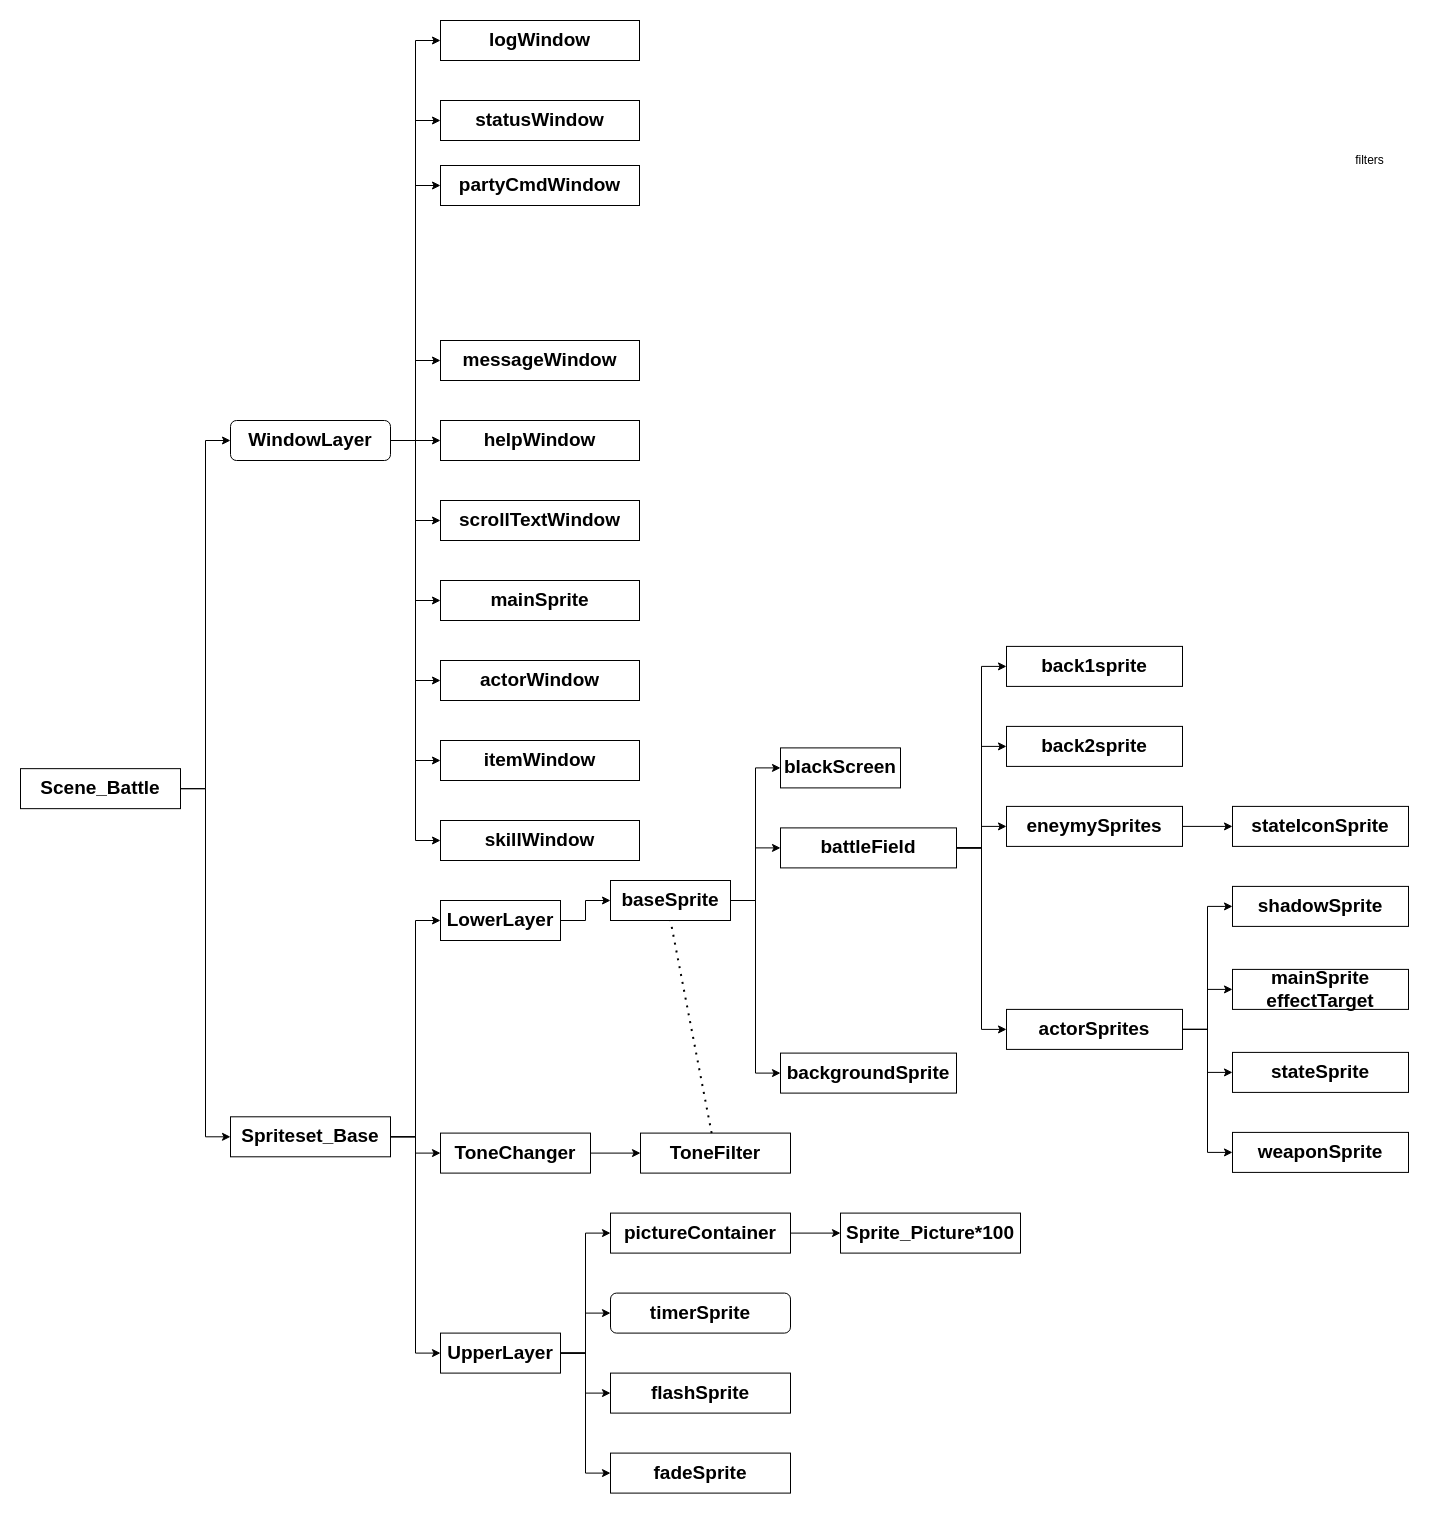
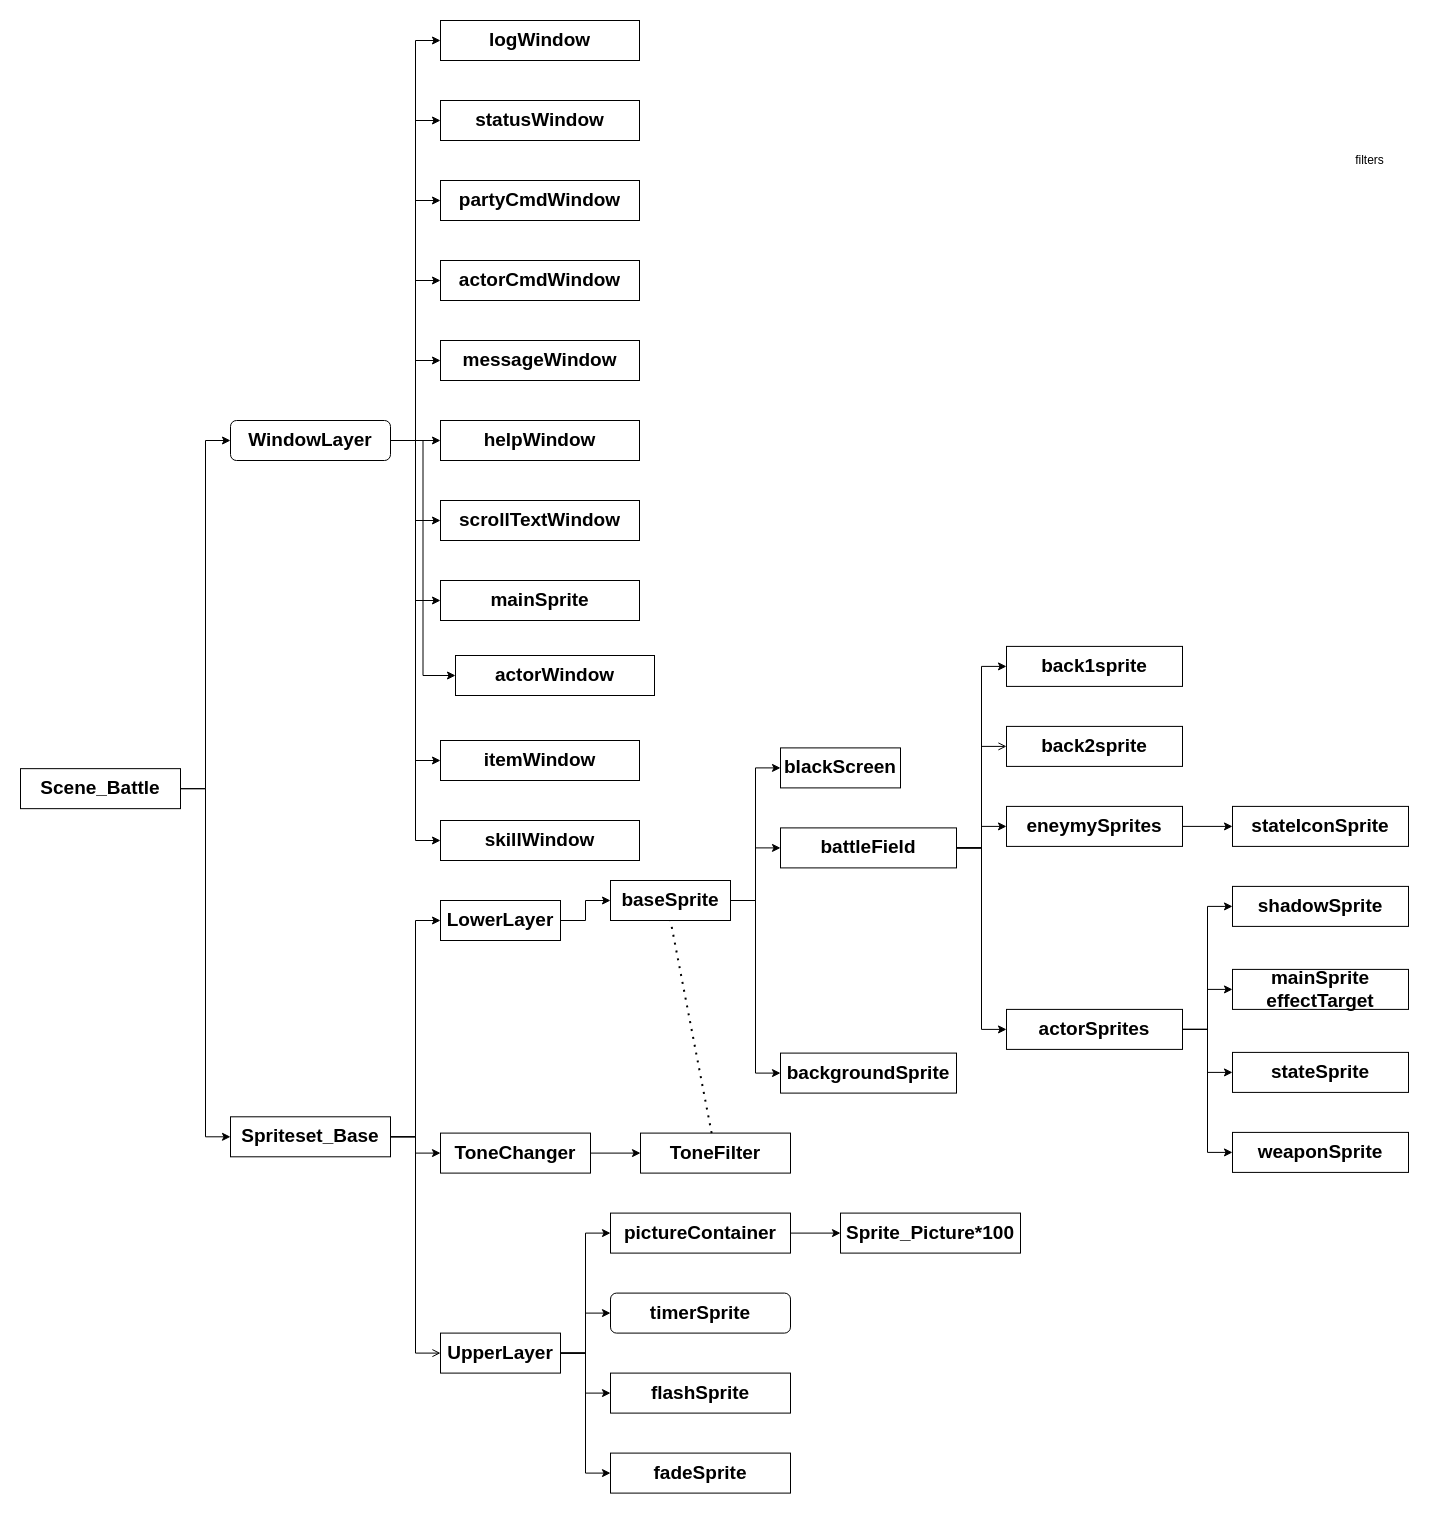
(540, 186) -> (540, 201)
none -> (425, 281)
none -> (540, 281)
(540, 681) -> (555, 676)
(998, 746) -> (1000, 746)
(432, 1353) -> (434, 1353)
